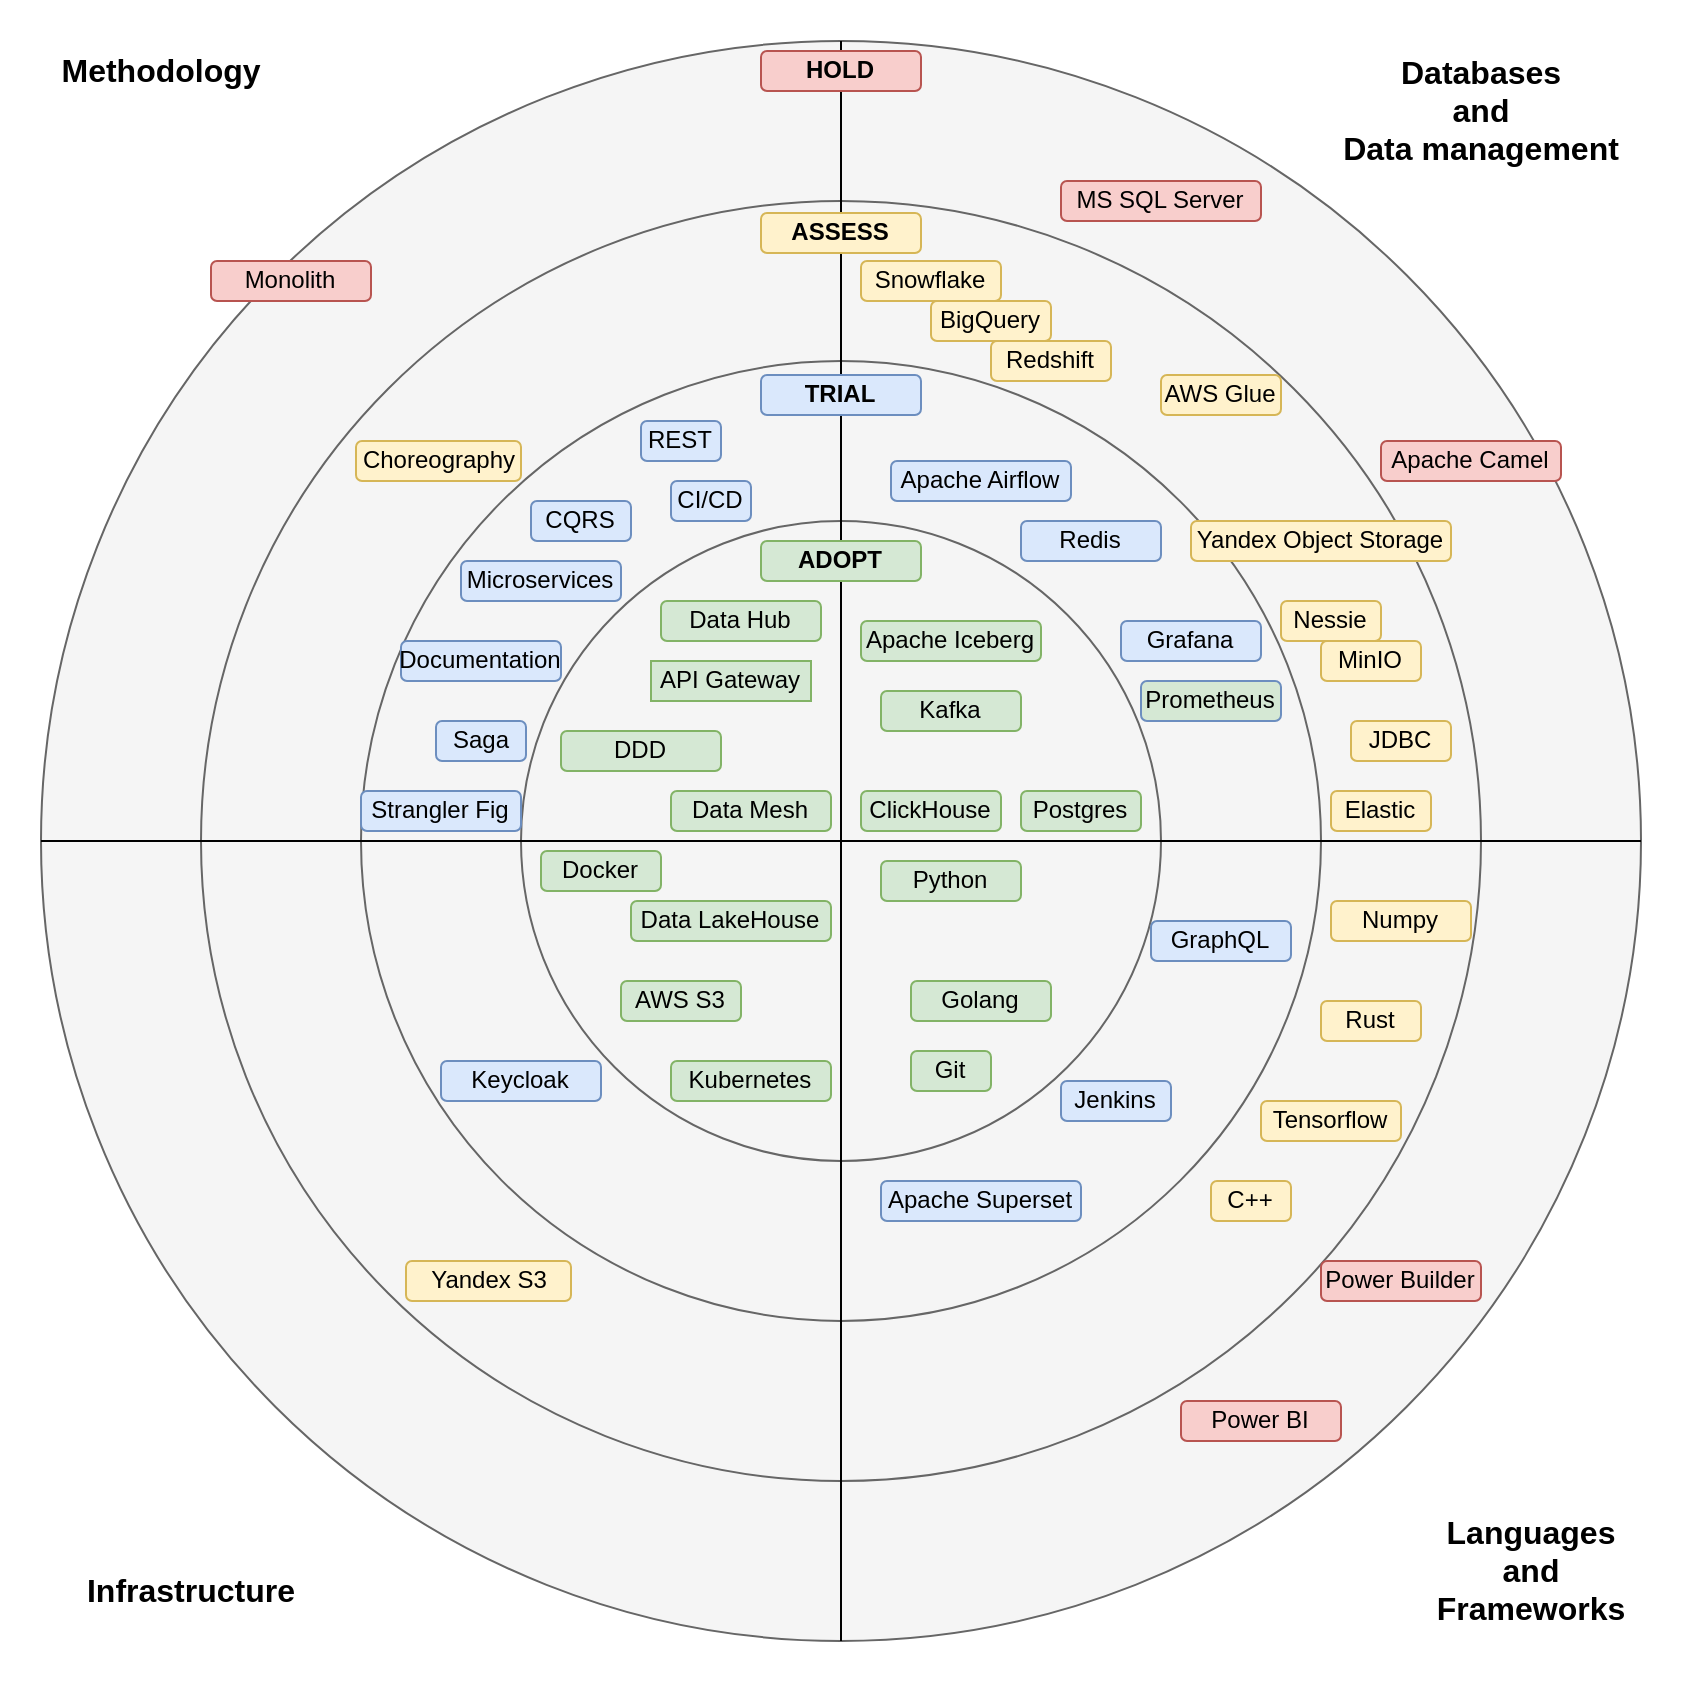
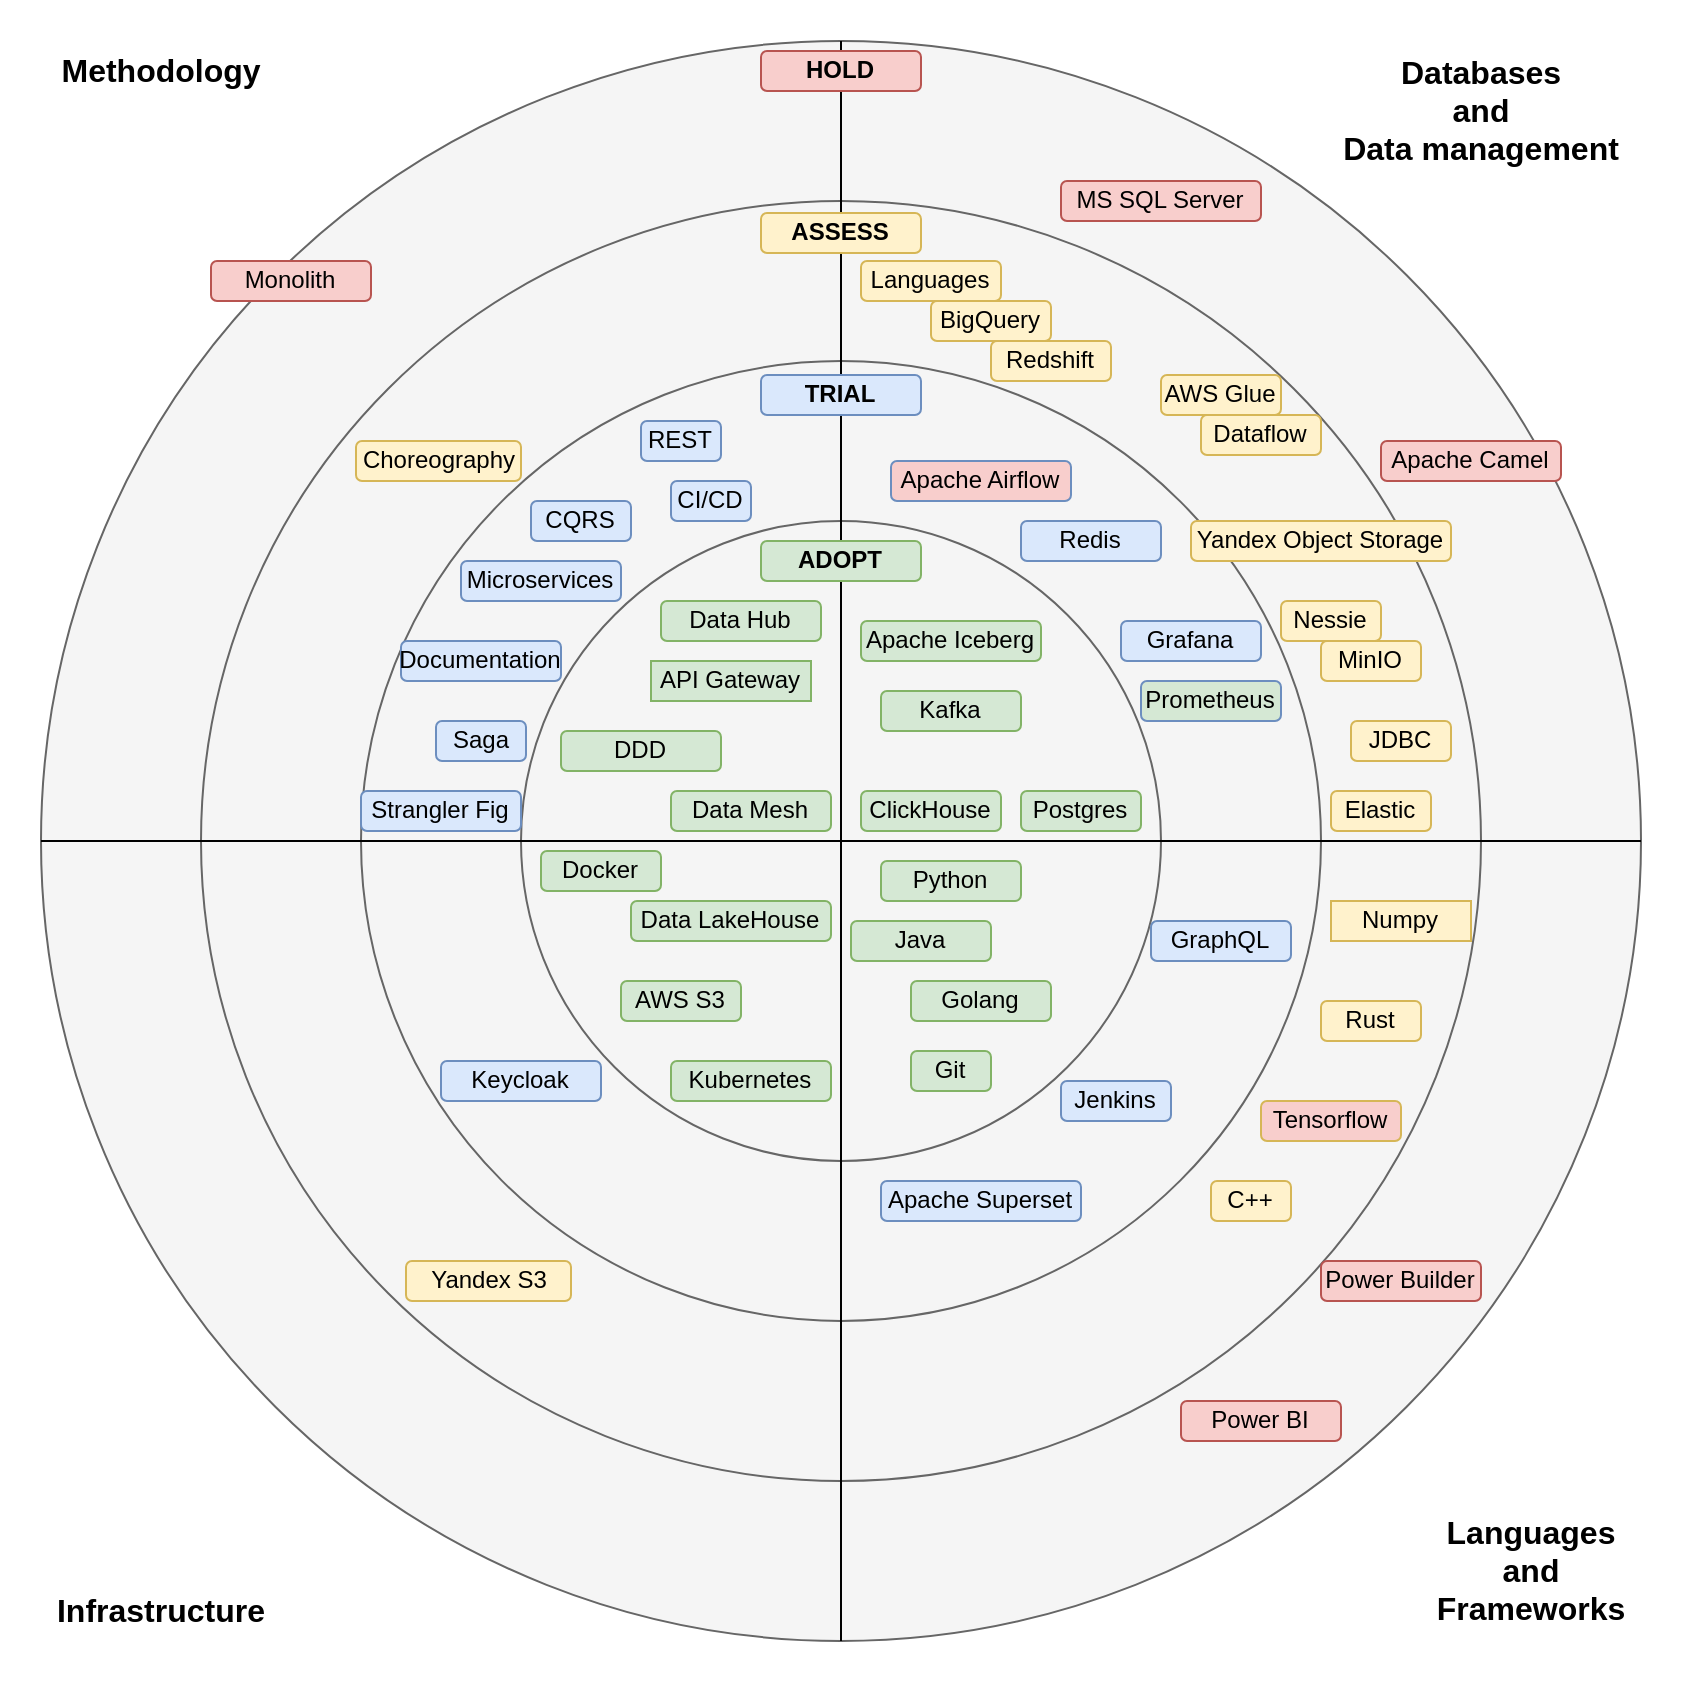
(931, 281) -> (931, 281)
none -> (1261, 435)
(981, 481) -> (981, 481)
(1401, 921) -> (1401, 921)
none -> (921, 941)
(1331, 1121) -> (1331, 1121)
(191, 1591) -> (161, 1611)
